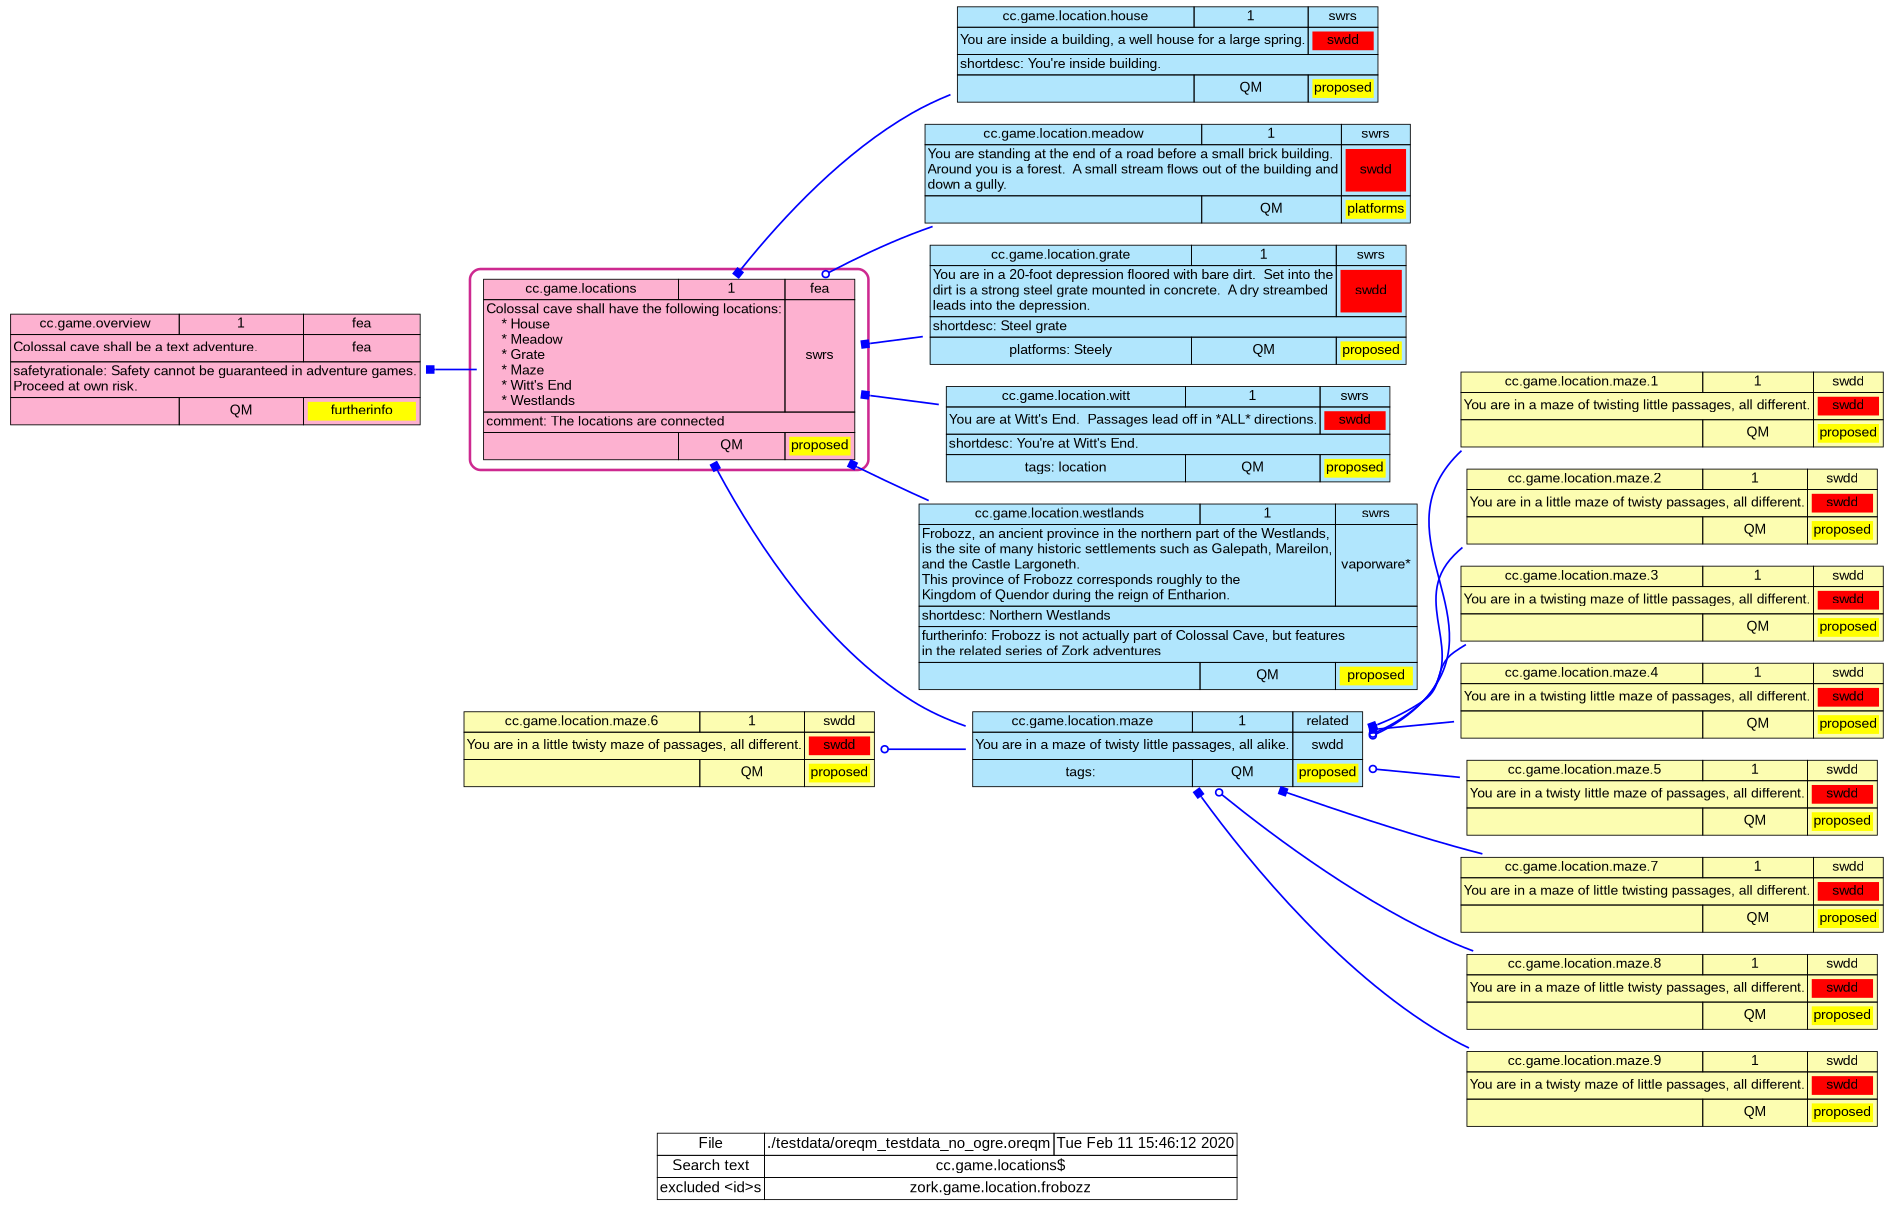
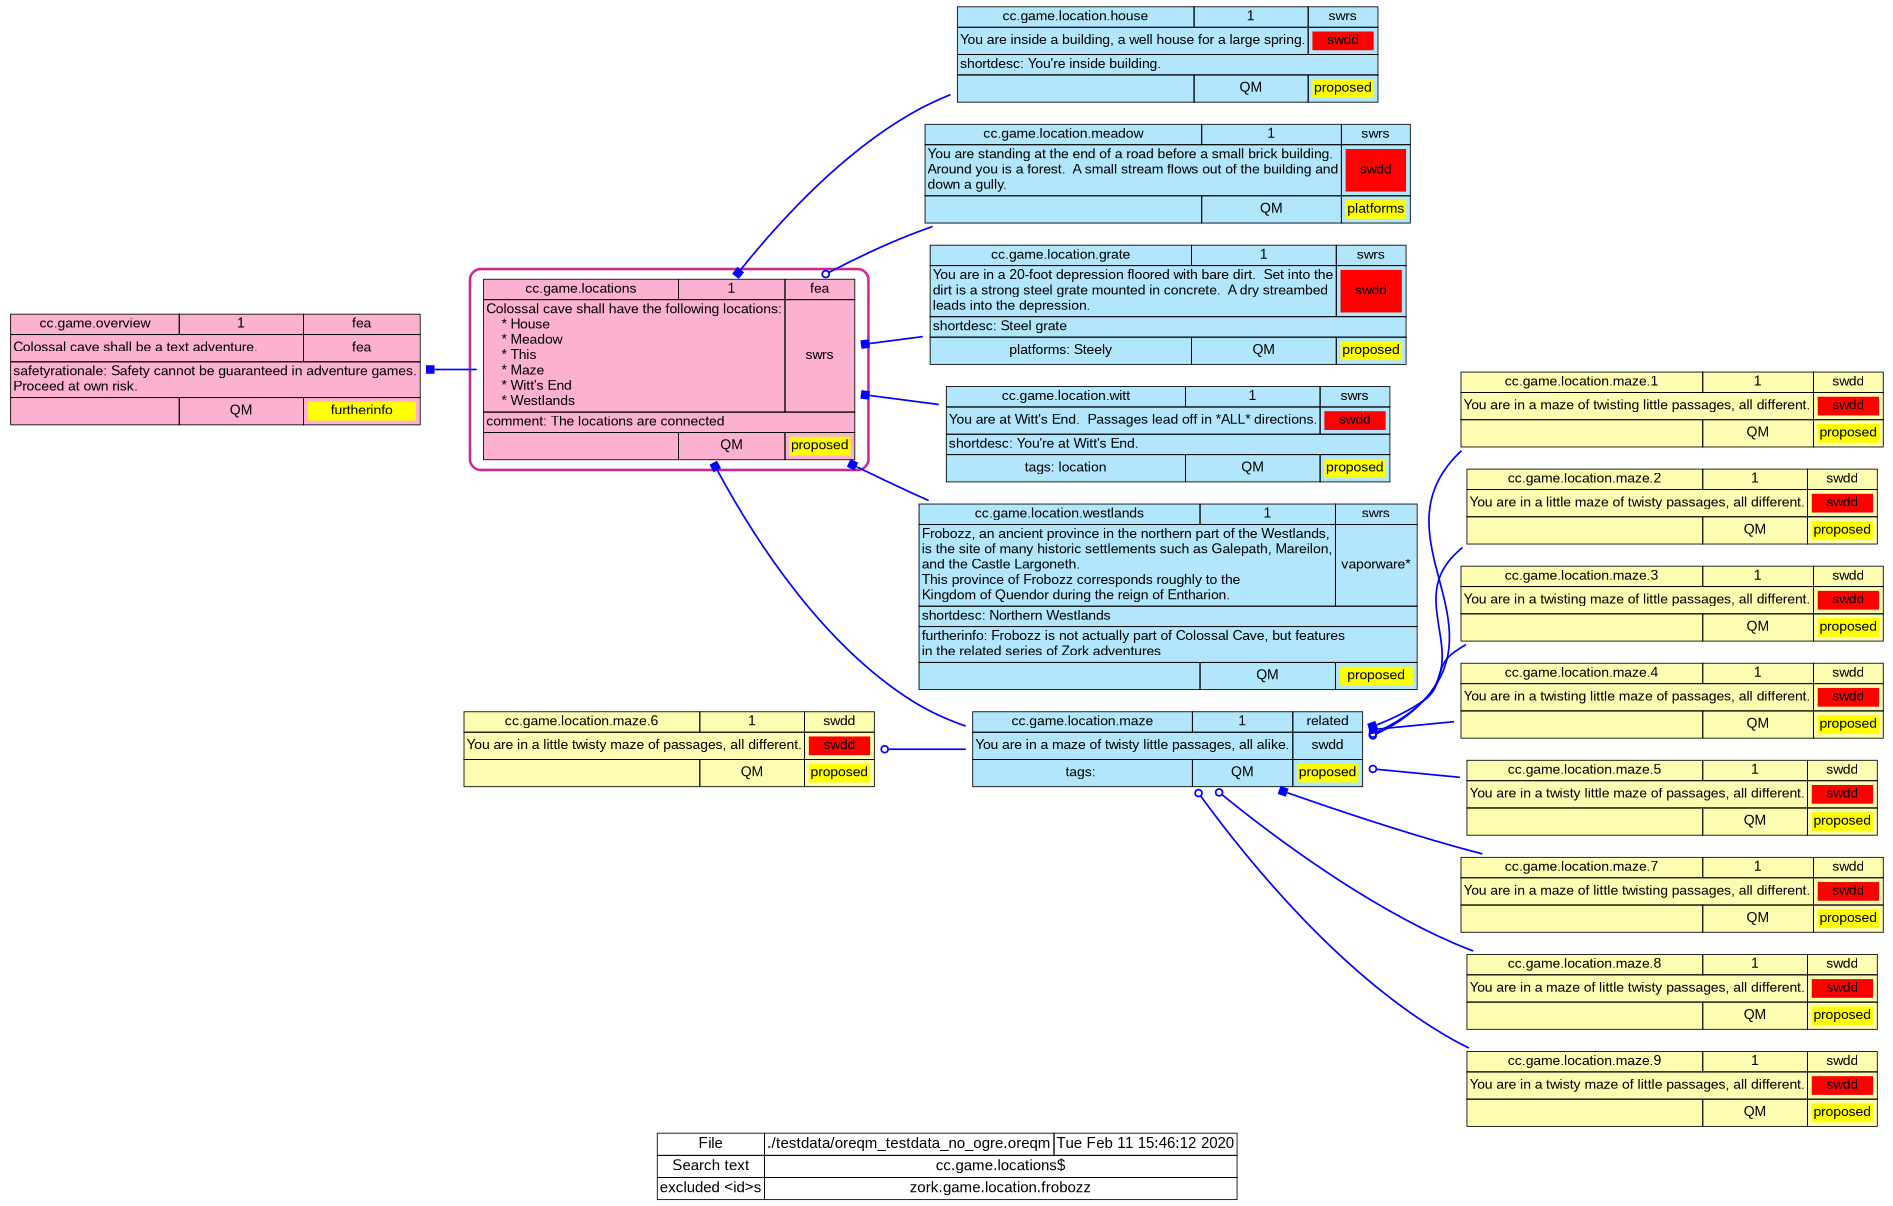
(516, 355) -> (512, 355)
(1322, 937) -> (1321, 937)
